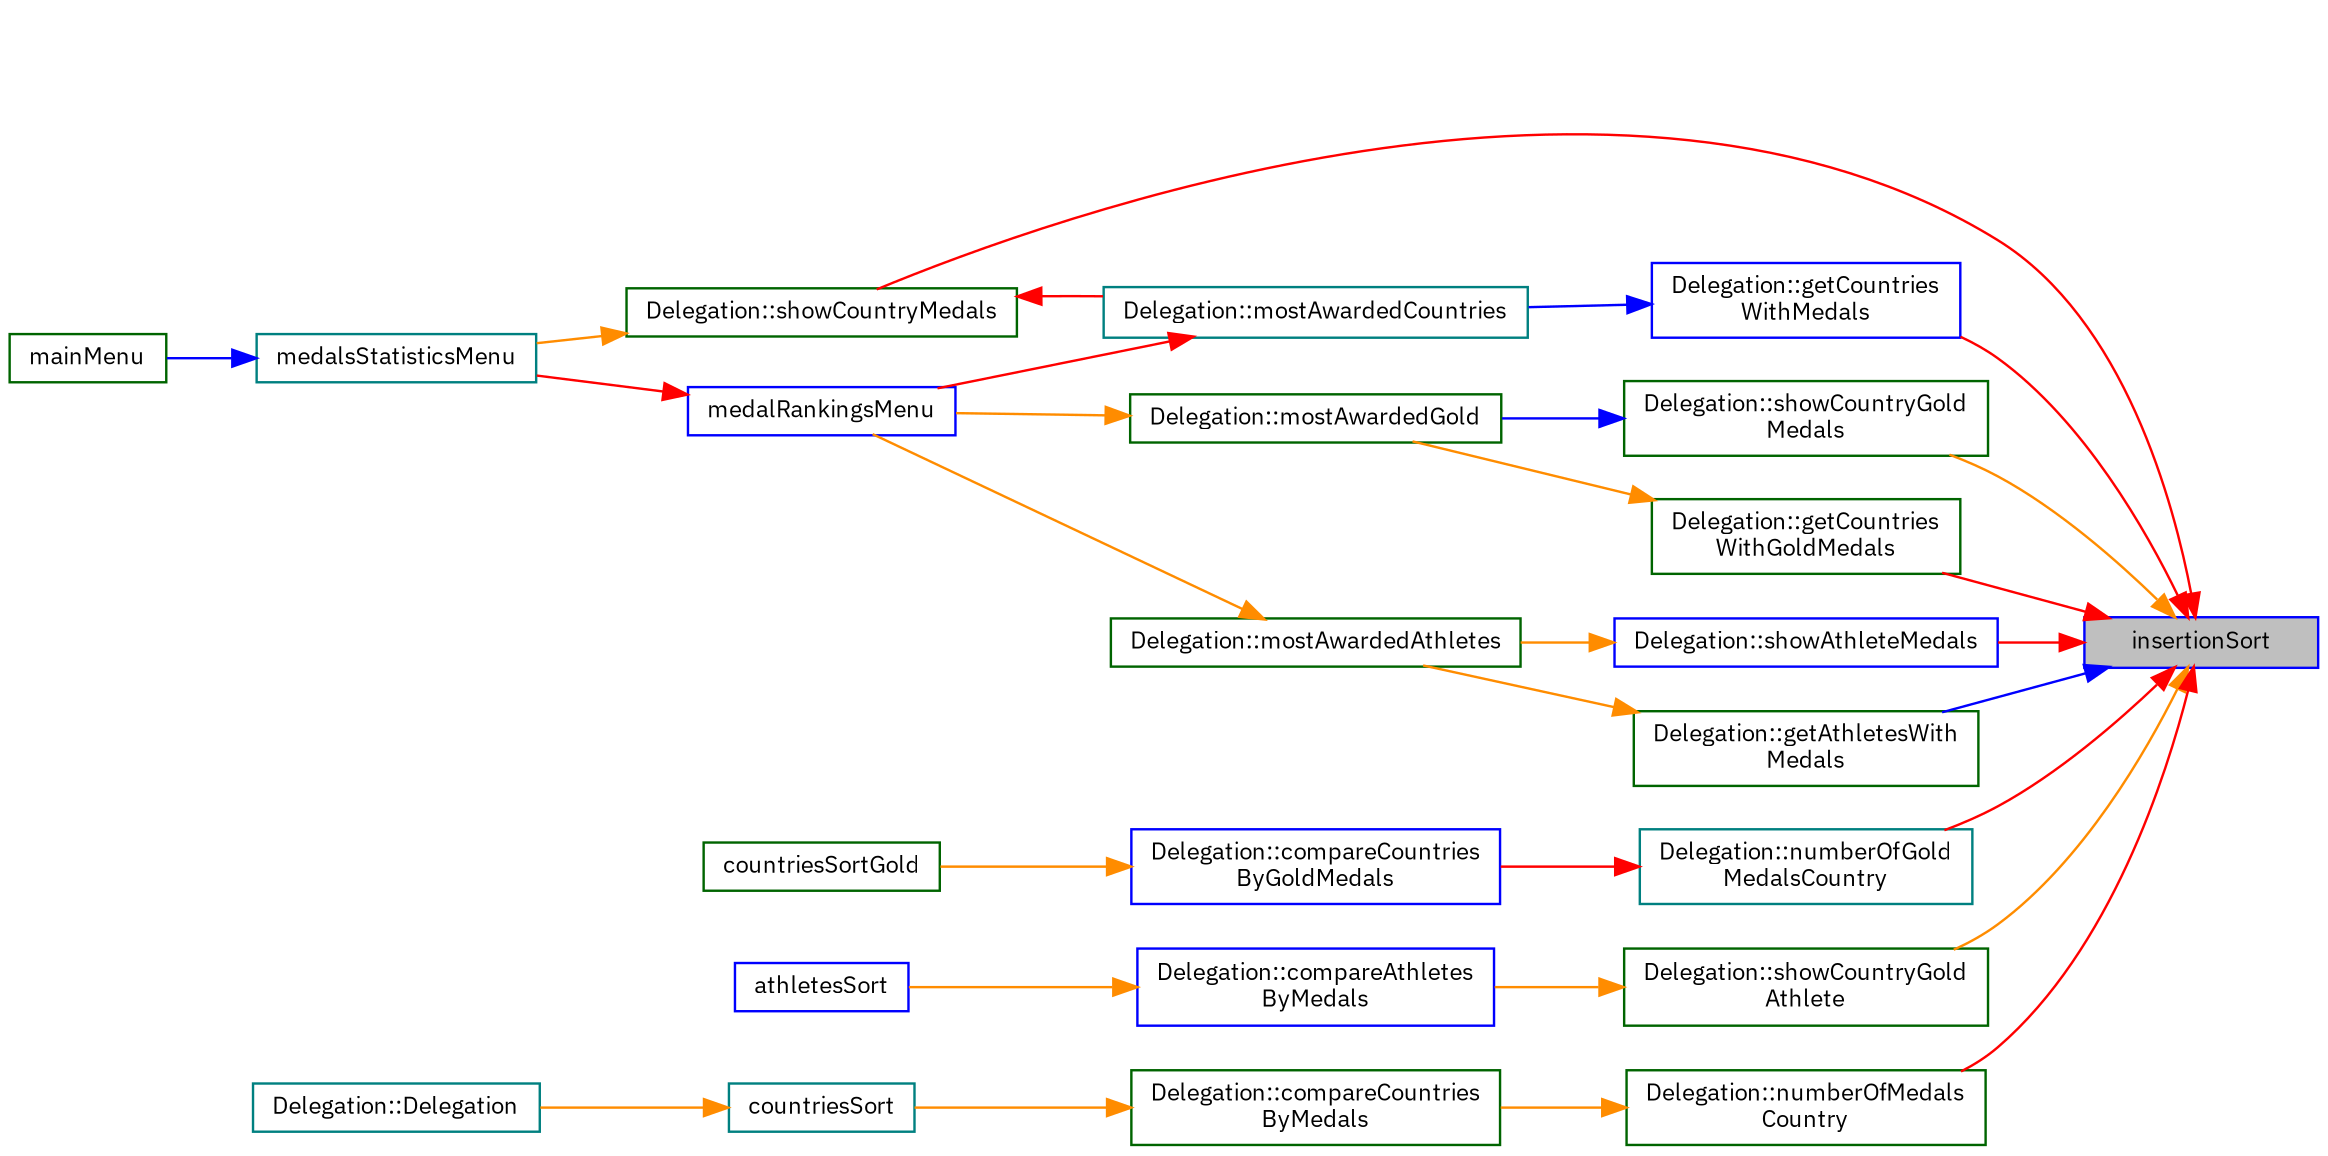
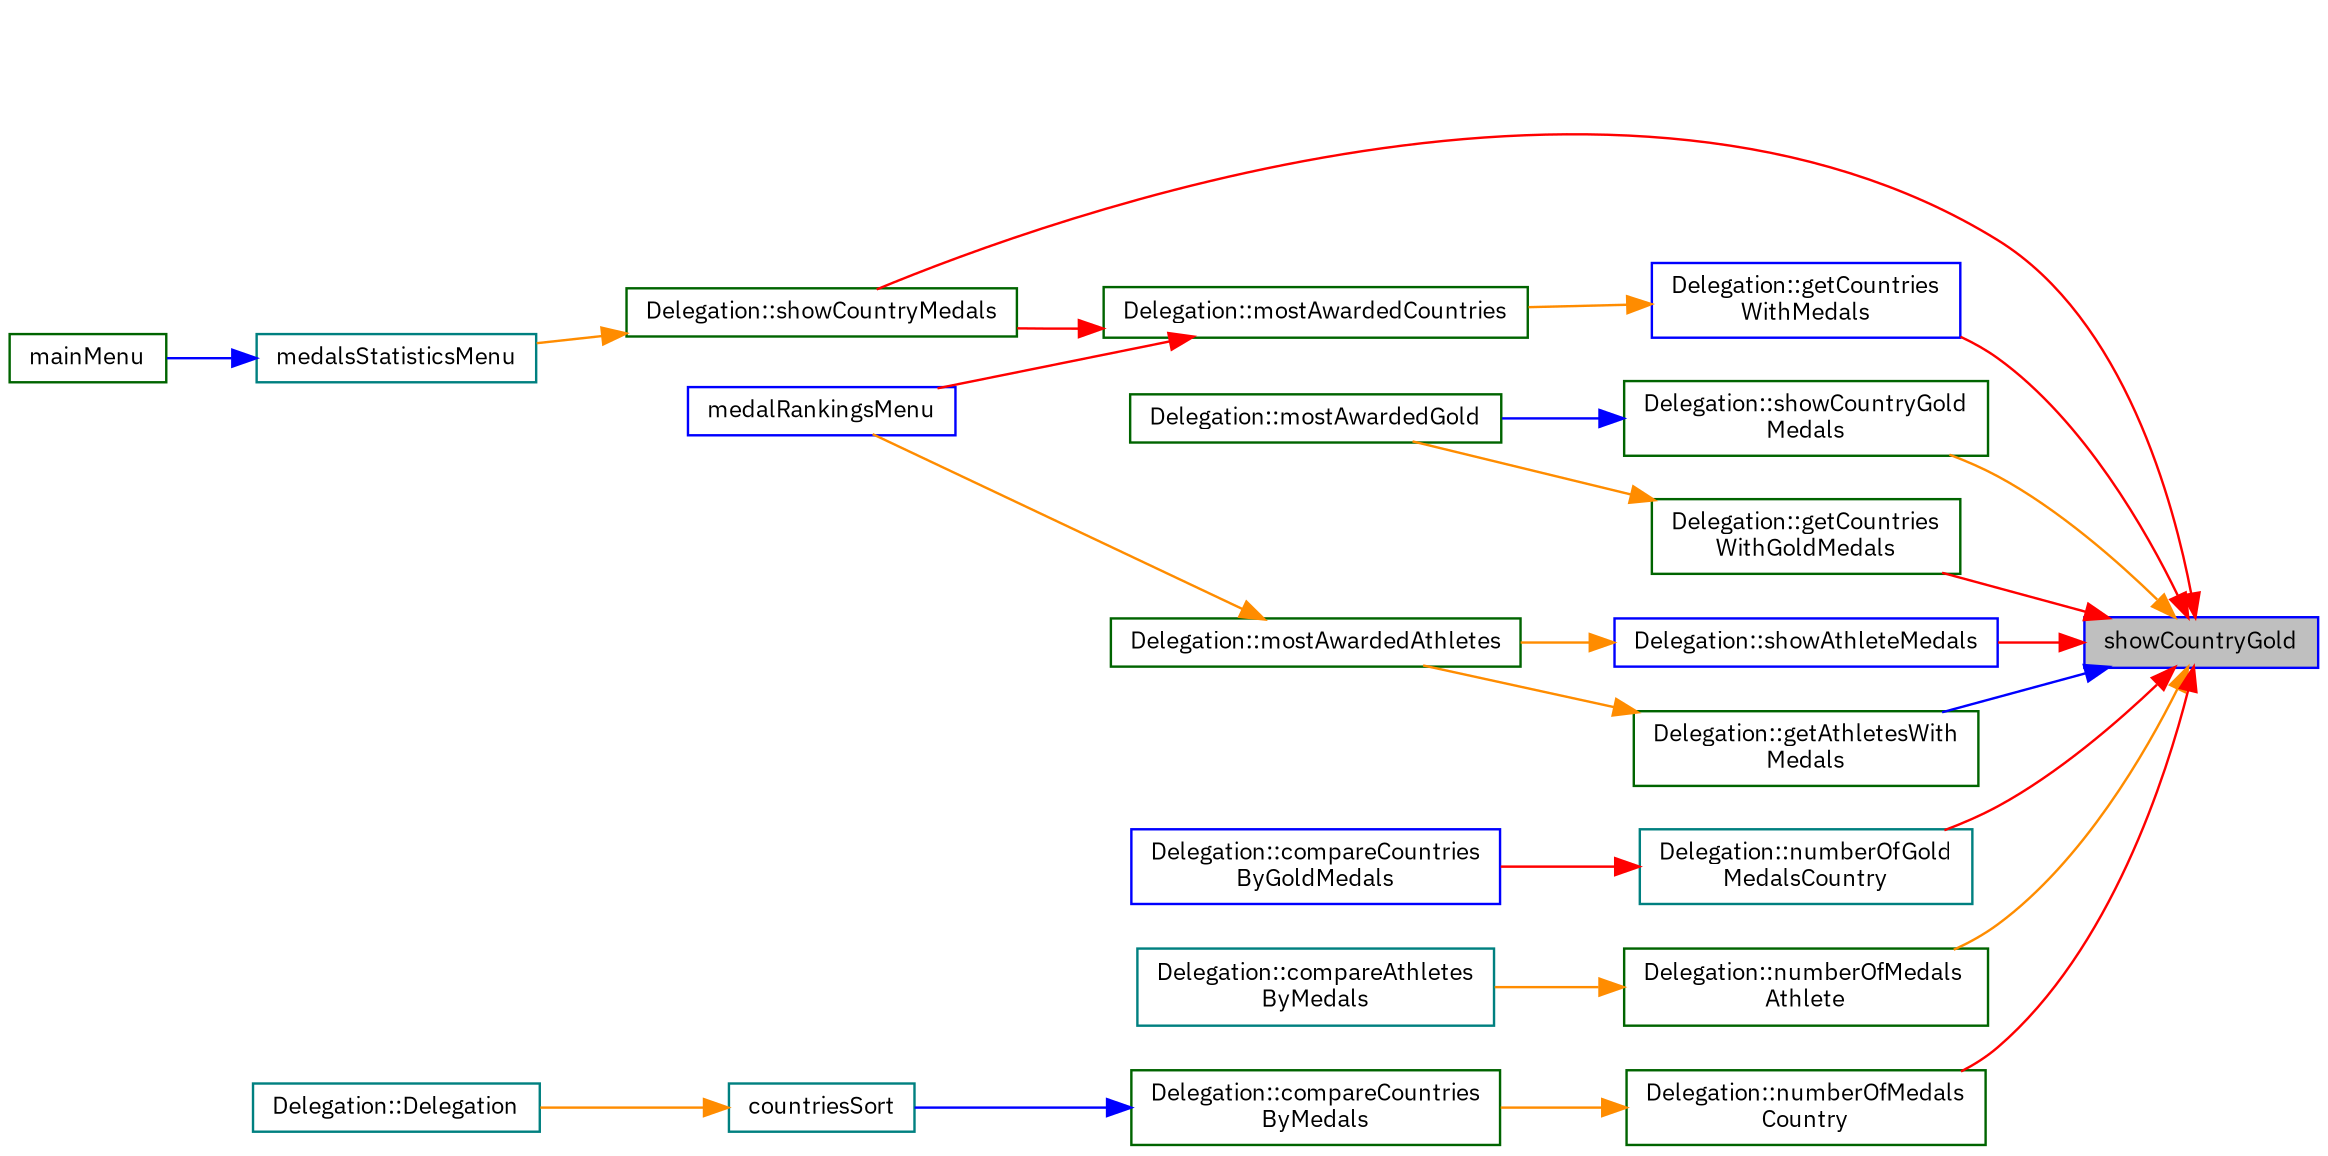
(1072, 296) -> (1048, 329)
(1578, 306) -> (1578, 306)
(1316, 312) -> (1316, 312)
(600, 384) -> none
(1031, 414) -> none
(2201, 643) -> (2201, 643)
(822, 867) -> none
(822, 987) -> none
(1316, 987) -> (1316, 987)
(1806, 987) -> (1806, 987)
(1011, 1108) -> (1011, 1108)
